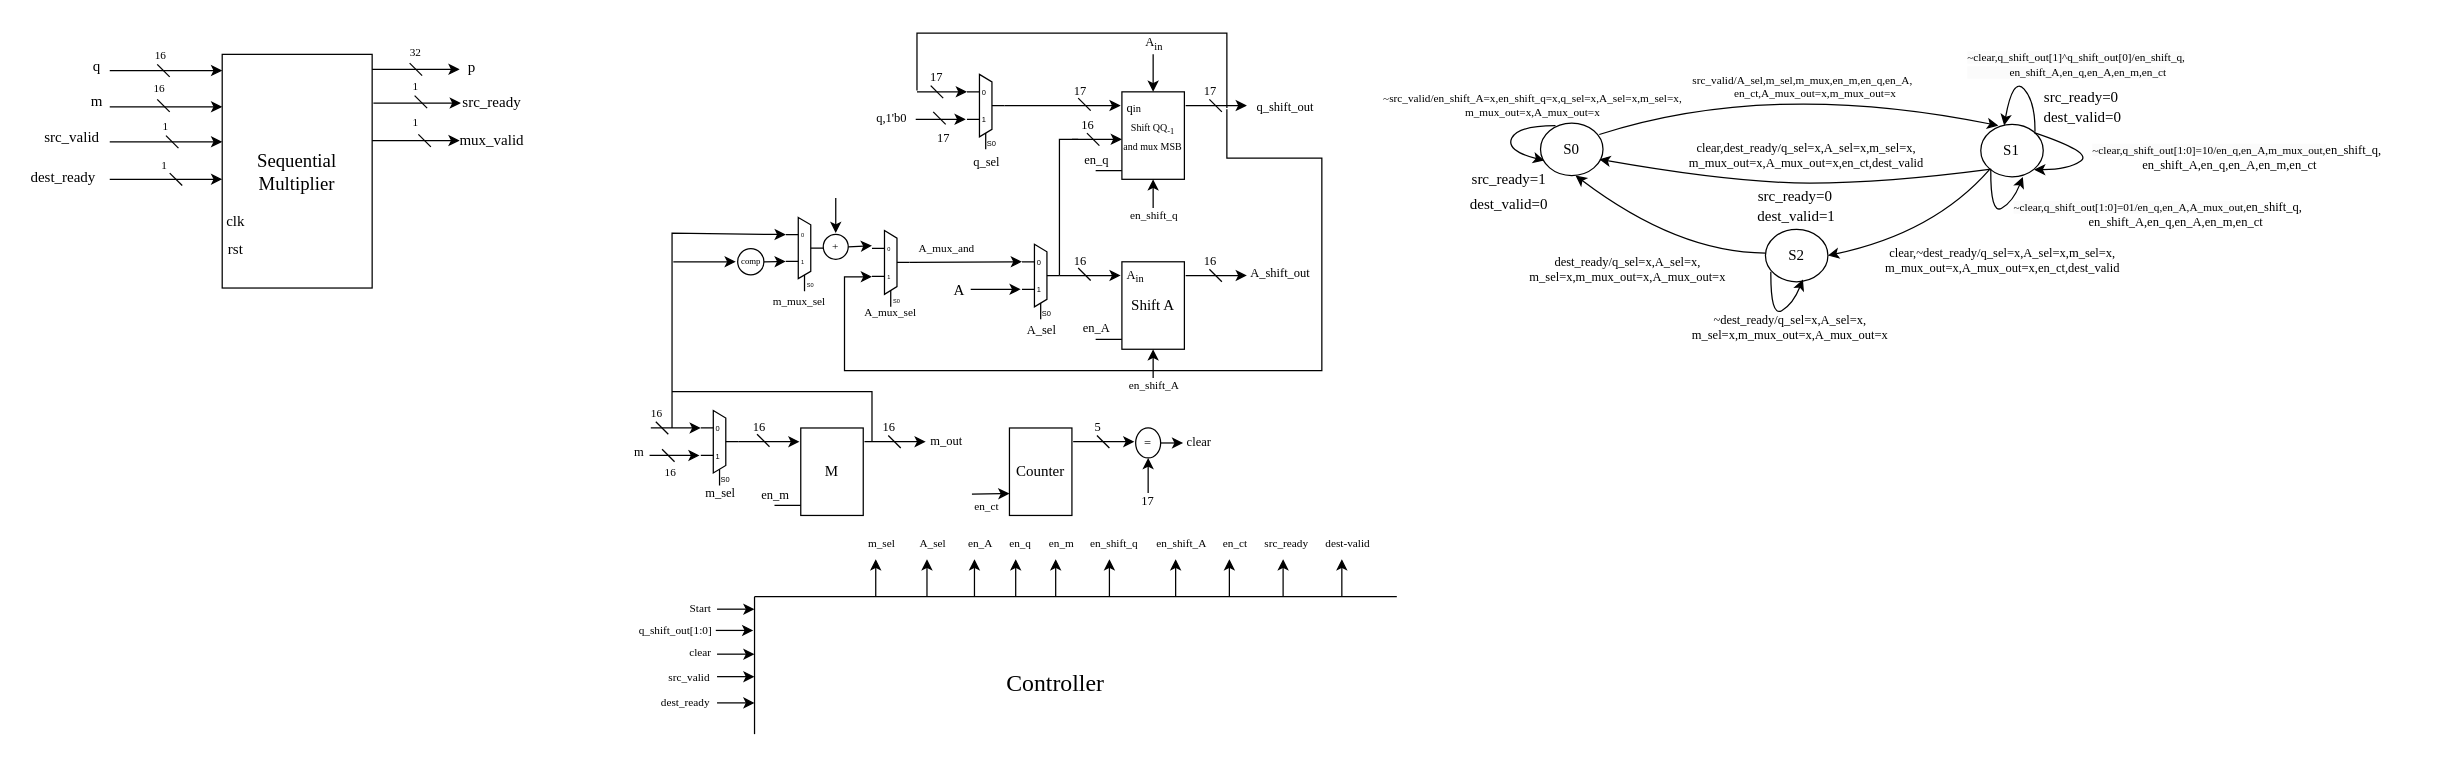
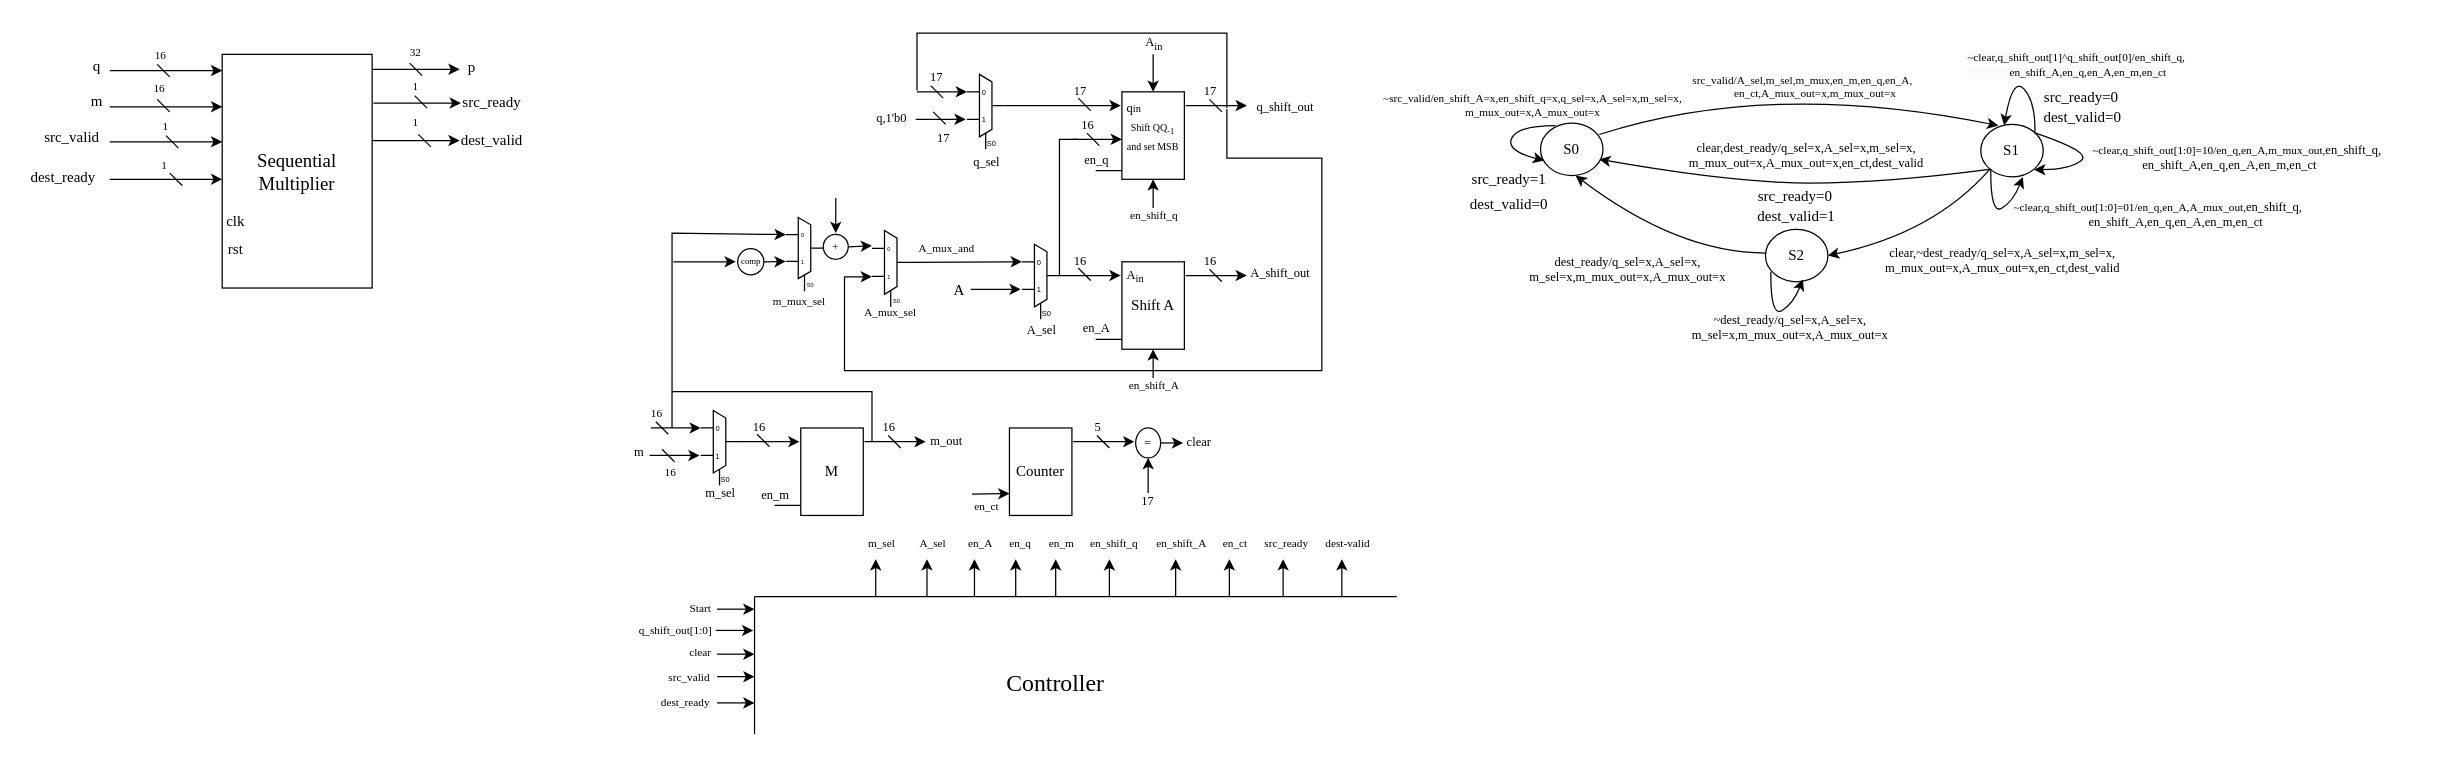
(1153, 136) -> (1153, 136)
(492, 141) -> (492, 141)
